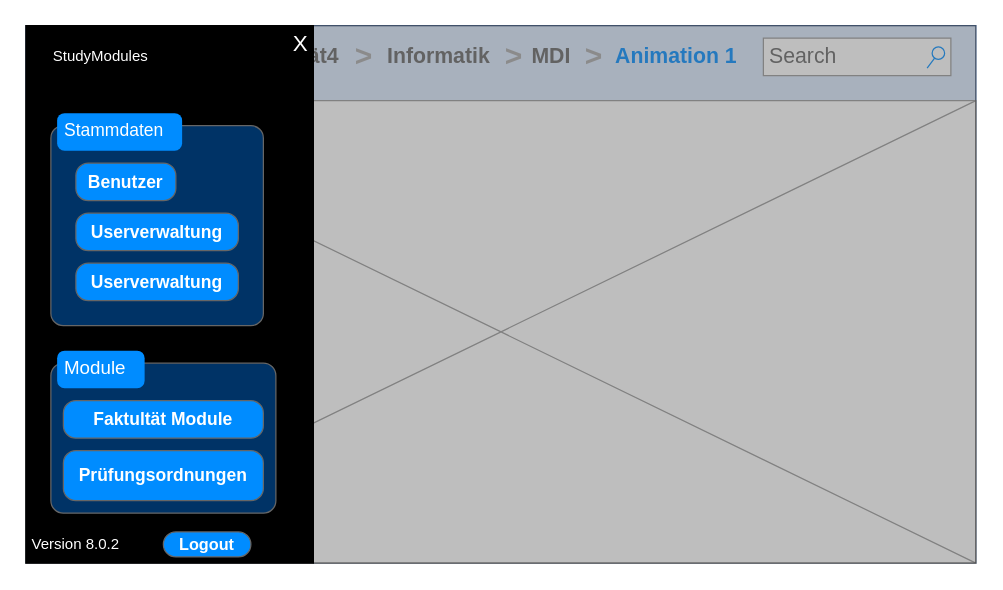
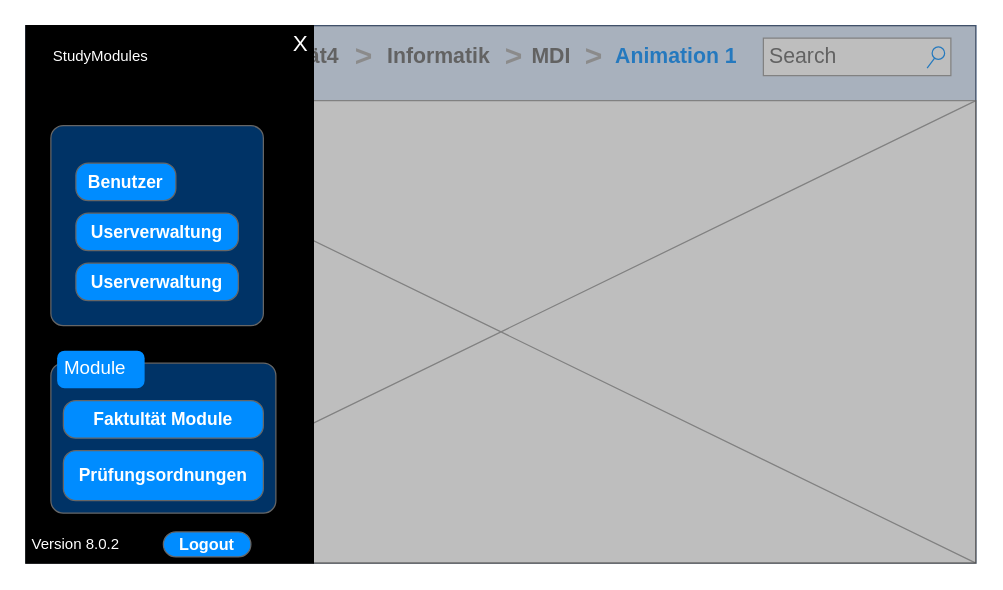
(119, 132) -> none
